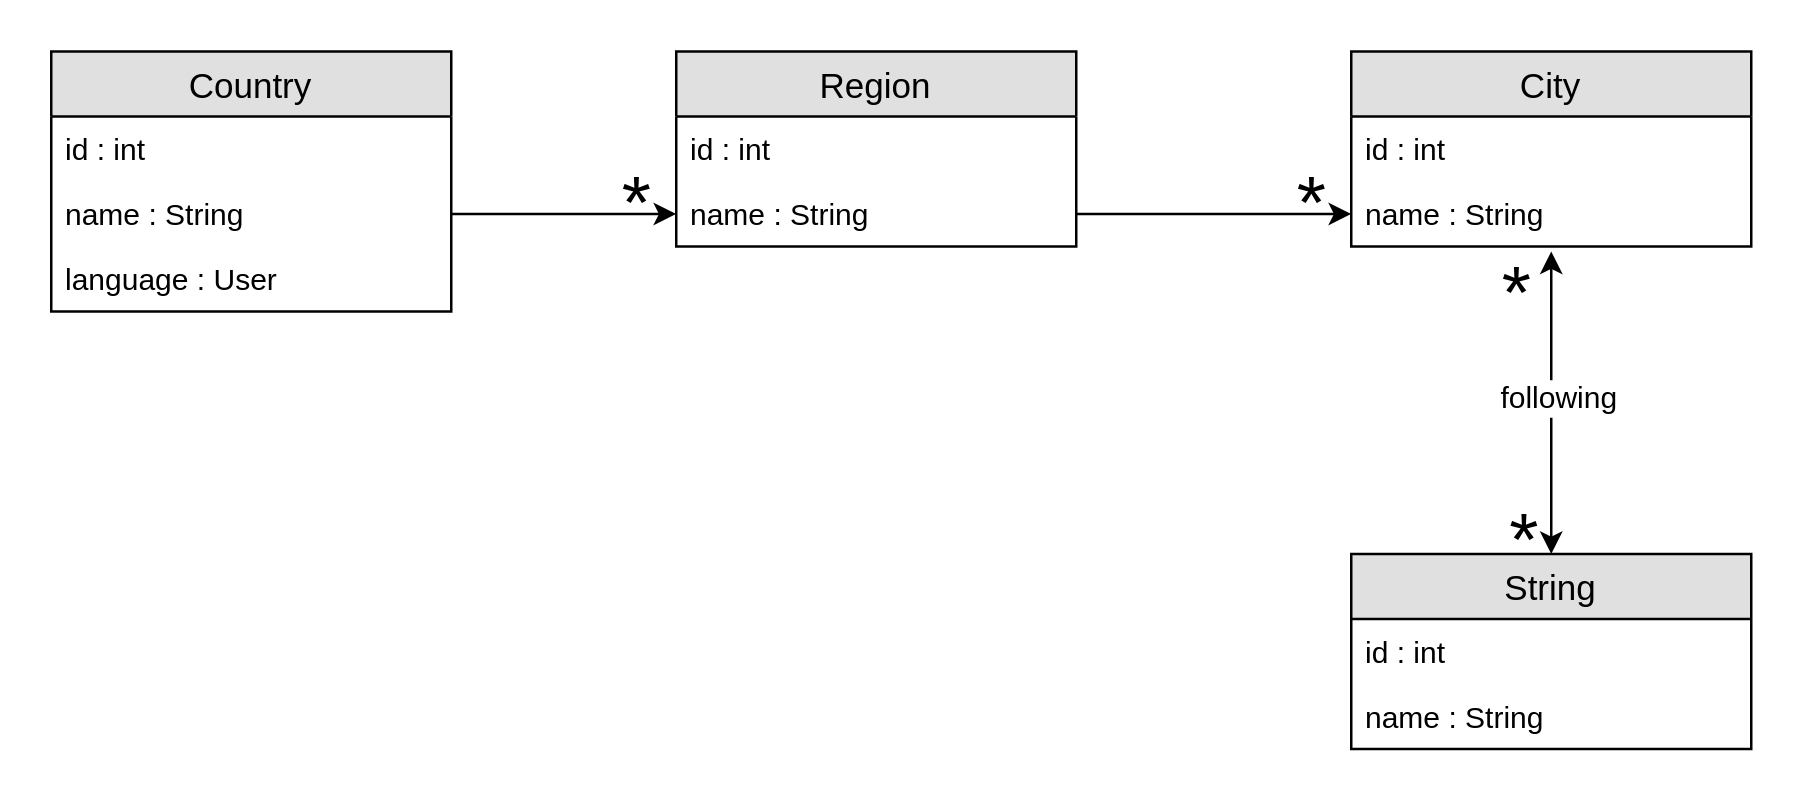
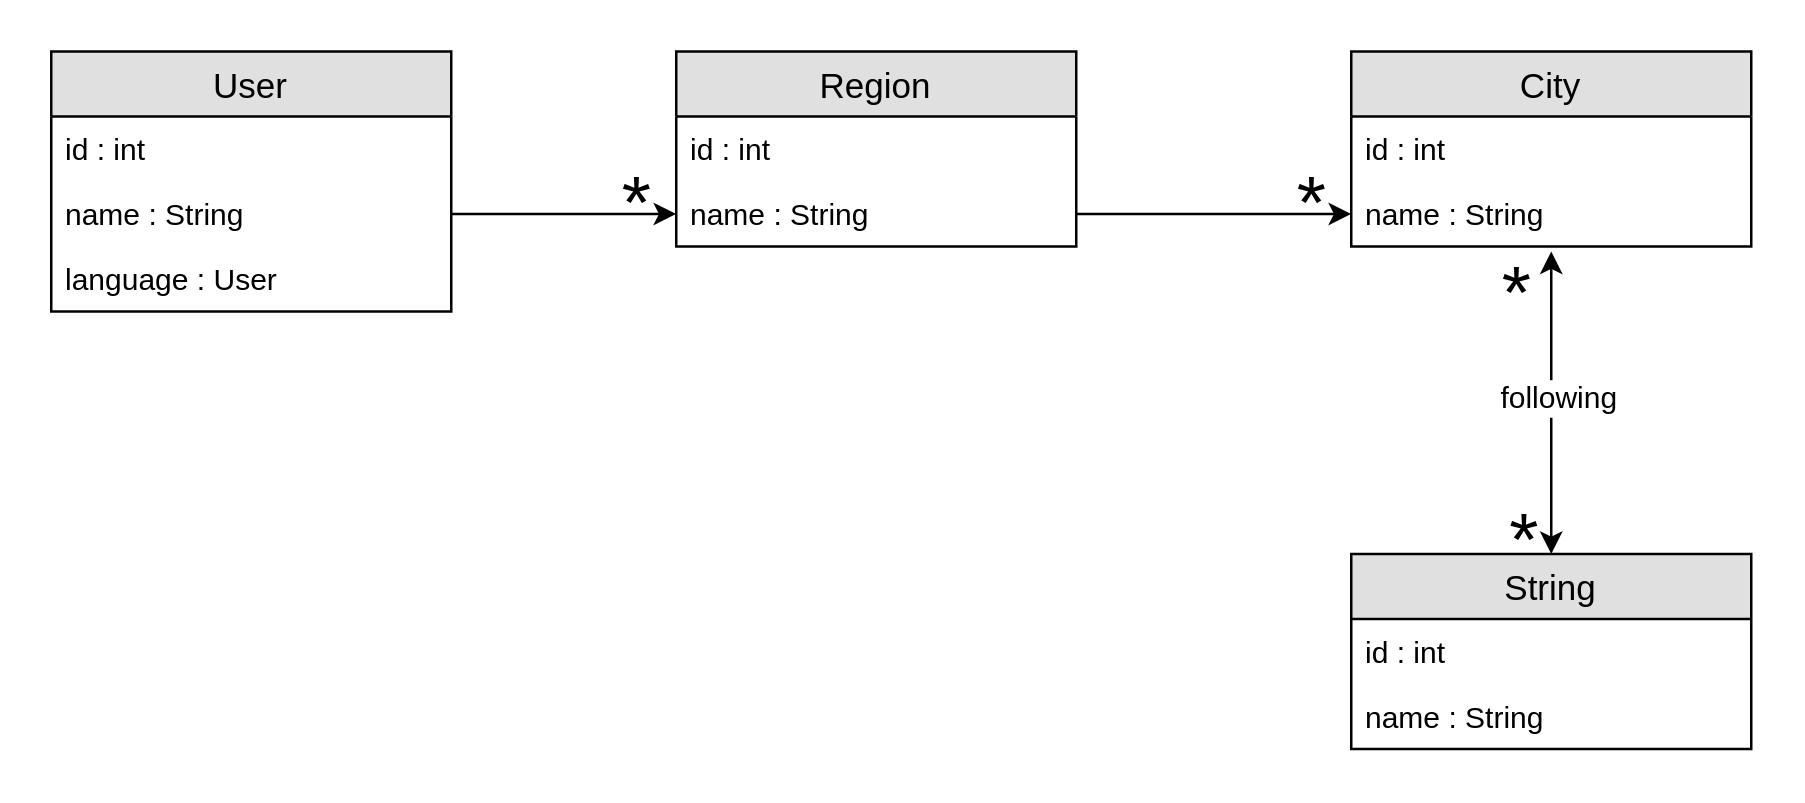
(250, 86) -> (250, 86)
